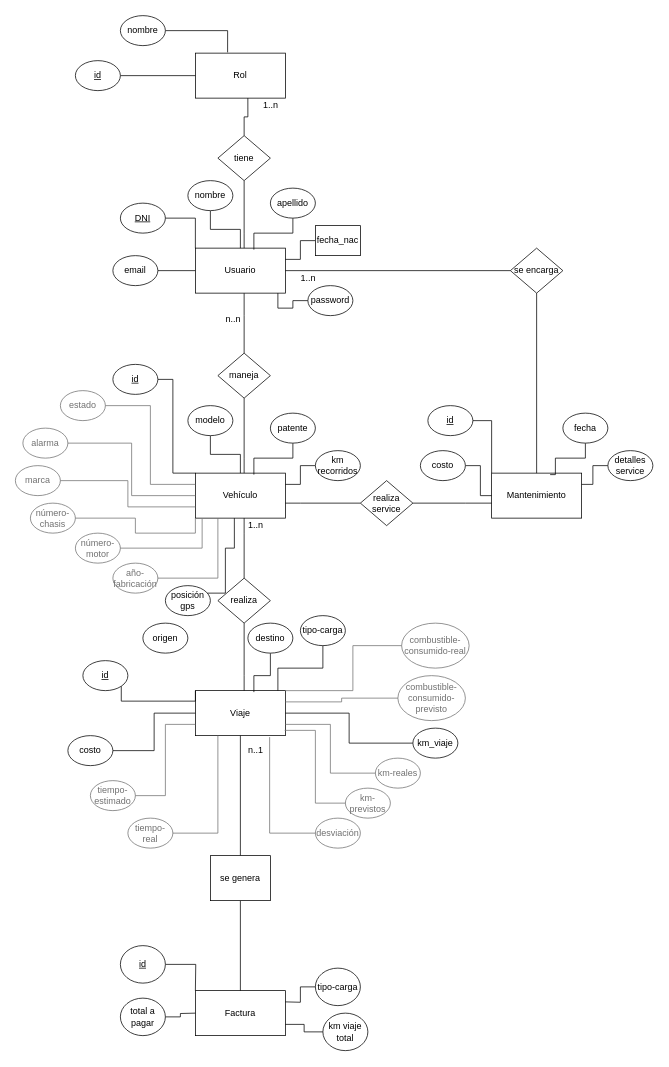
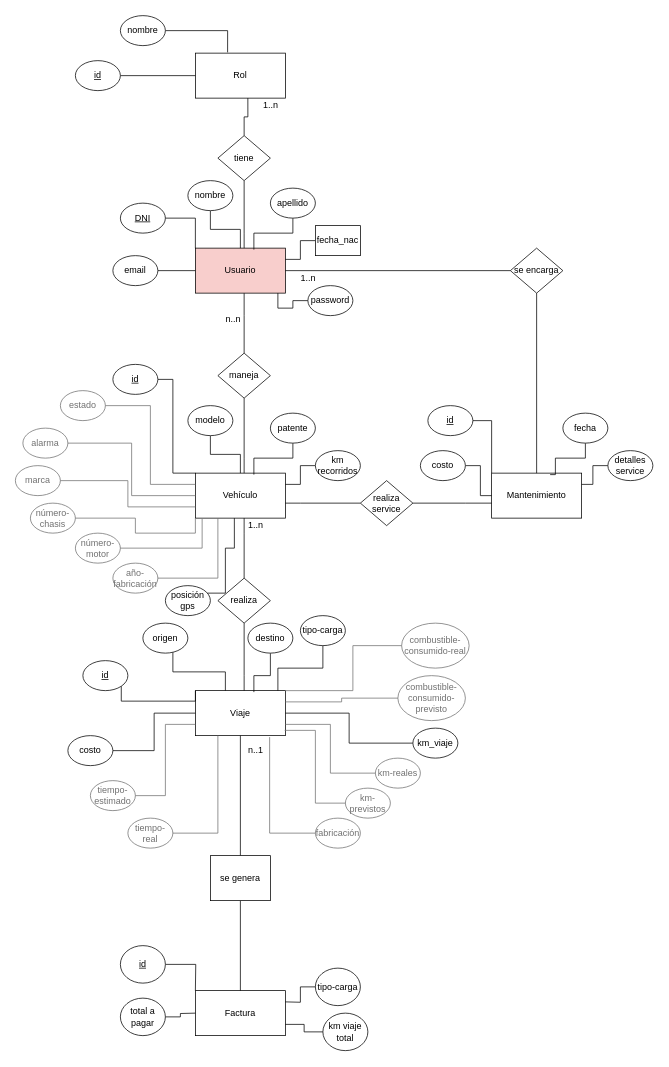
(240, 270) -> (240, 270)
none -> (198, 672)
(338, 833) -> (338, 833)
